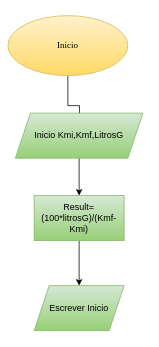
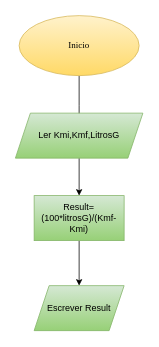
(68, 45) -> (79, 45)
(79, 135) -> (79, 135)
(79, 308) -> (79, 308)
